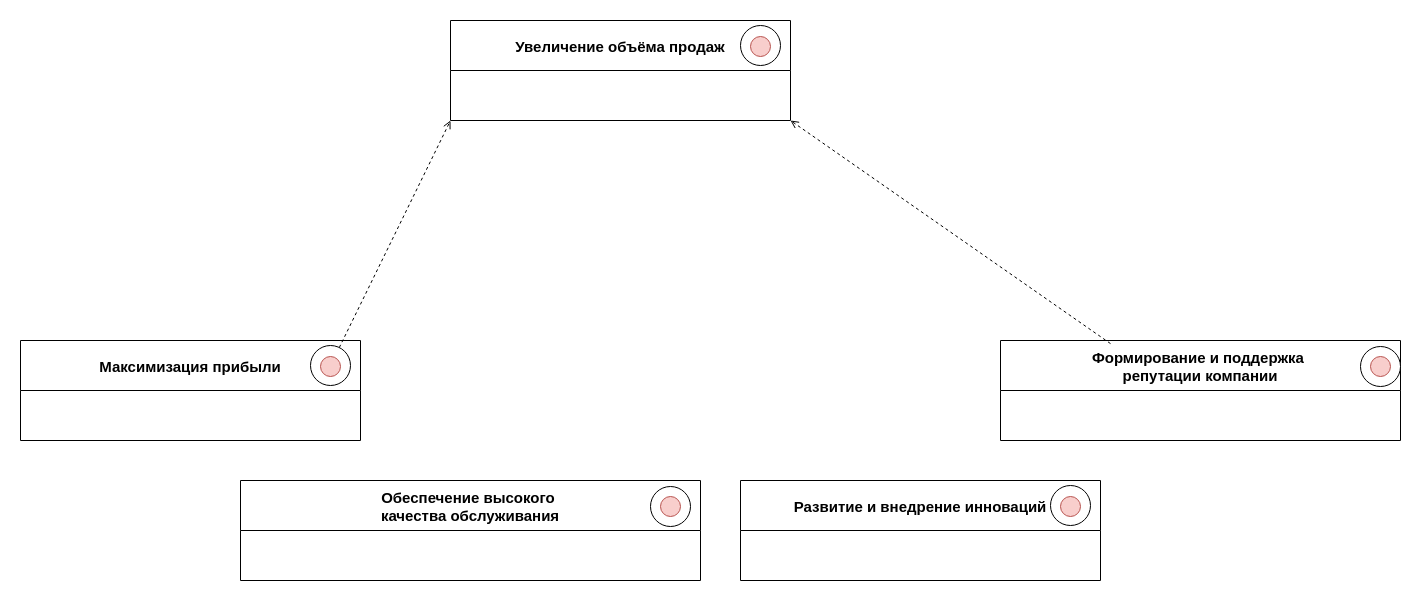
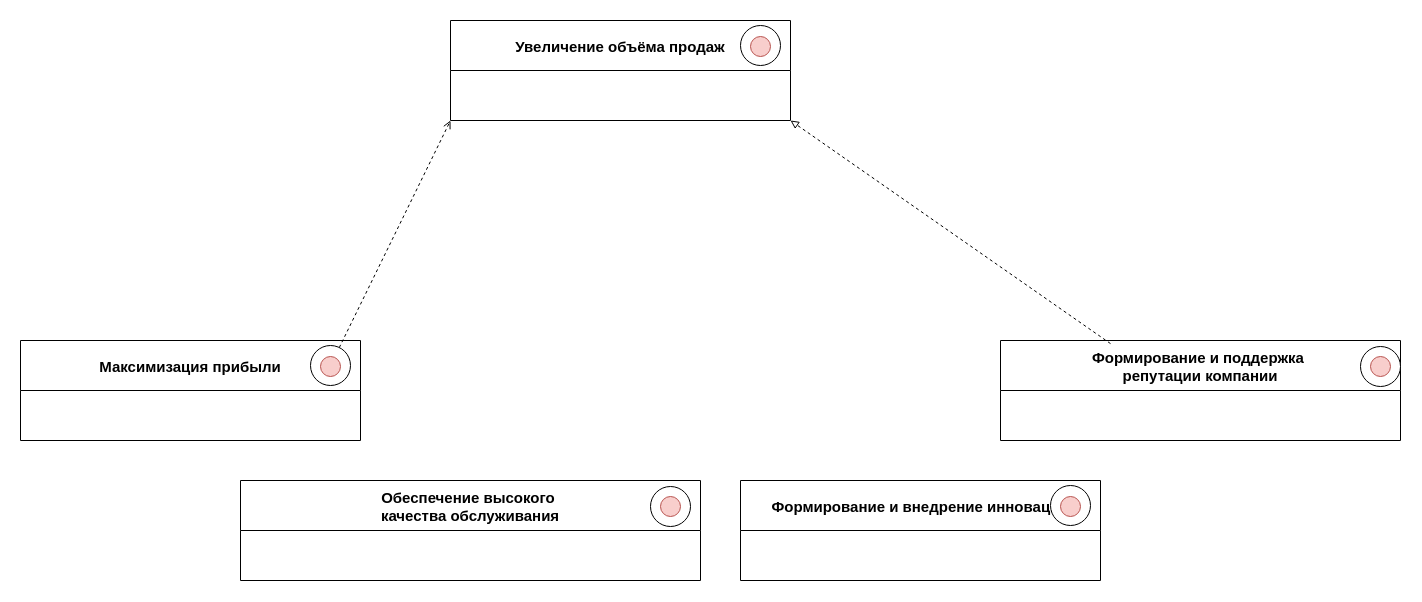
(796, 124) -> (798, 126)
(920, 507) -> (920, 507)
